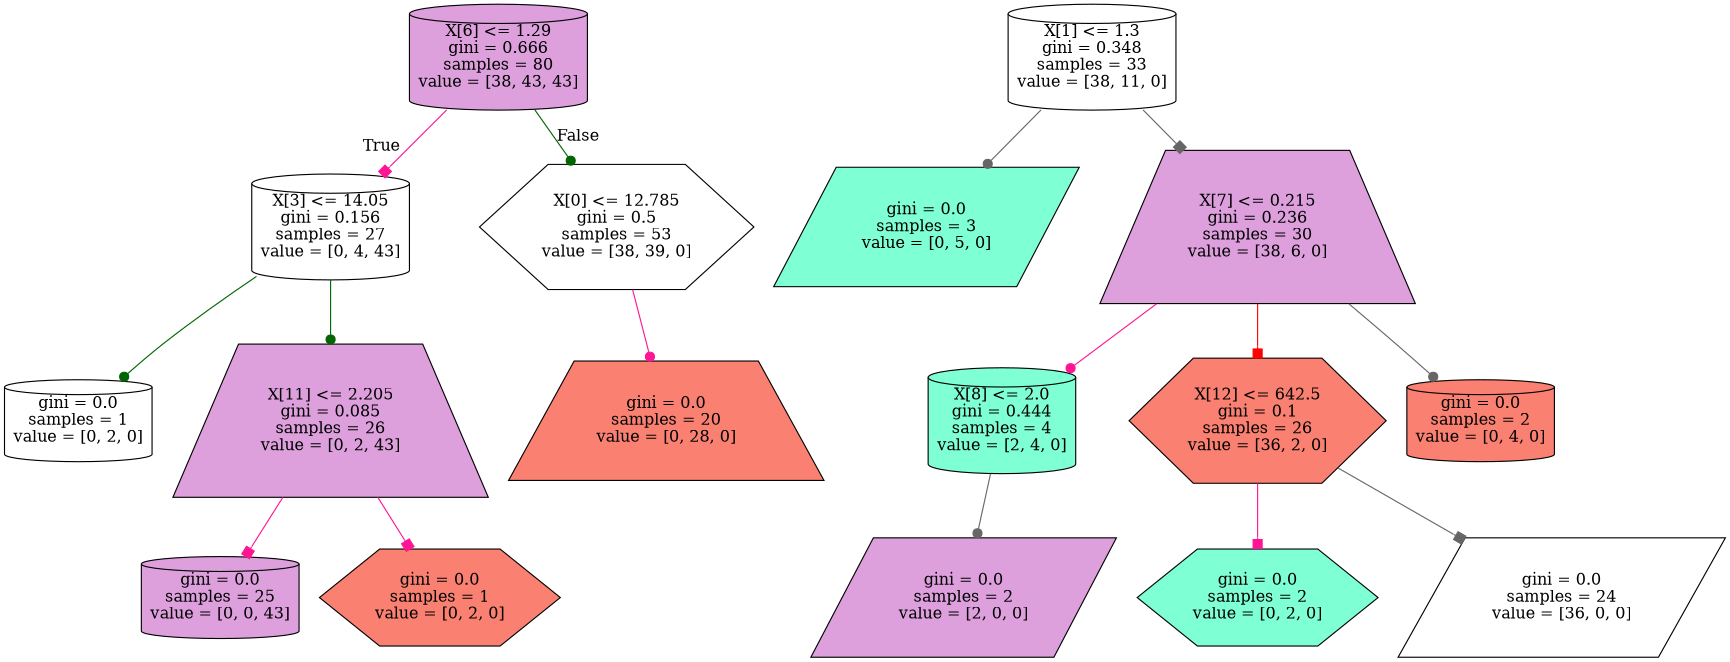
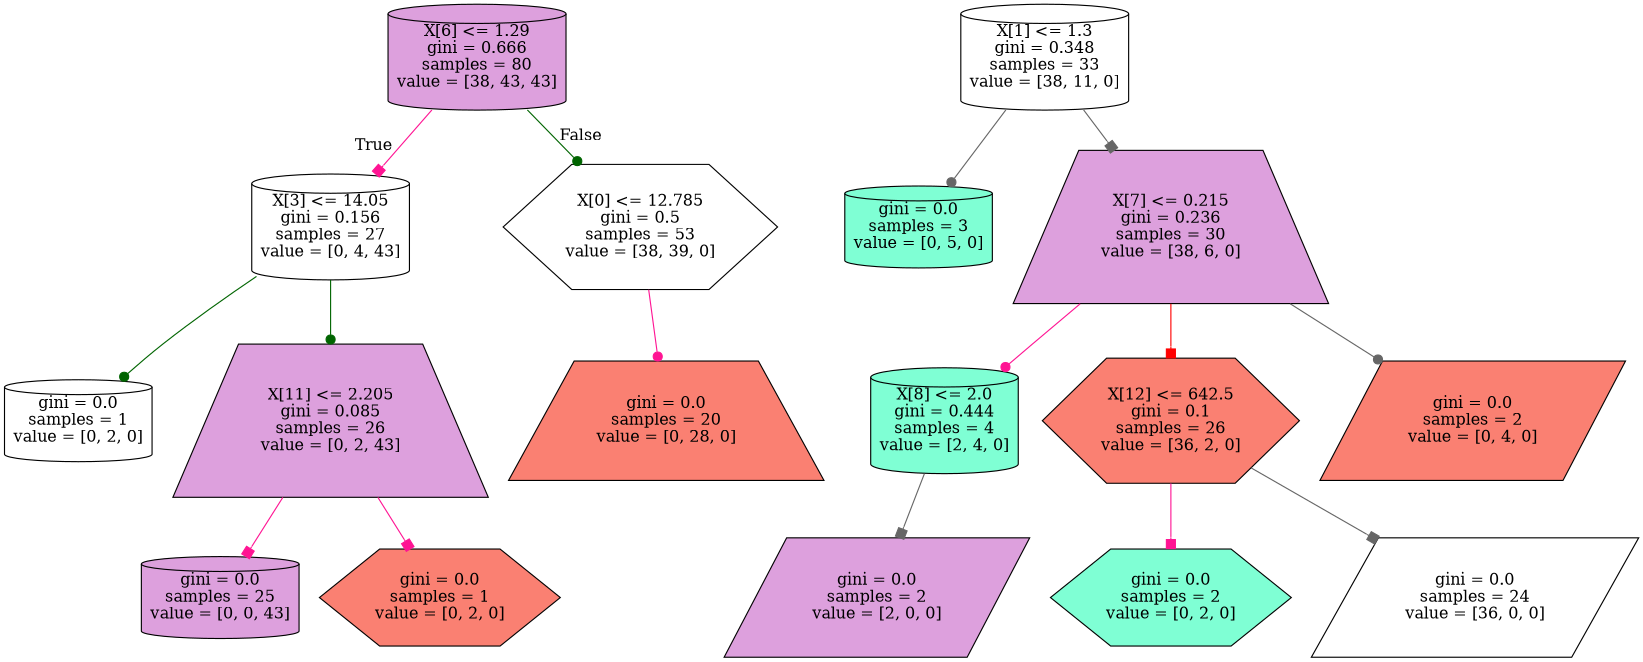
(926, 227) -> (919, 227)
(1481, 421) -> (1473, 421)
(984, 501) -> (914, 500)
